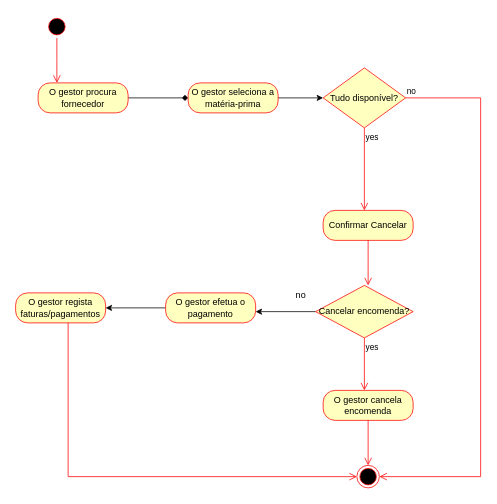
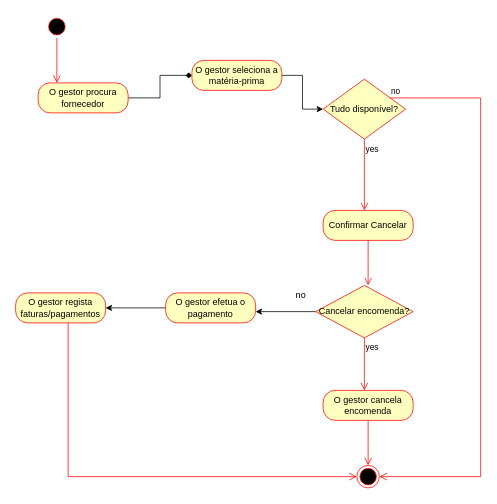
(233, 98) -> (237, 75)
(364, 98) -> (364, 109)
